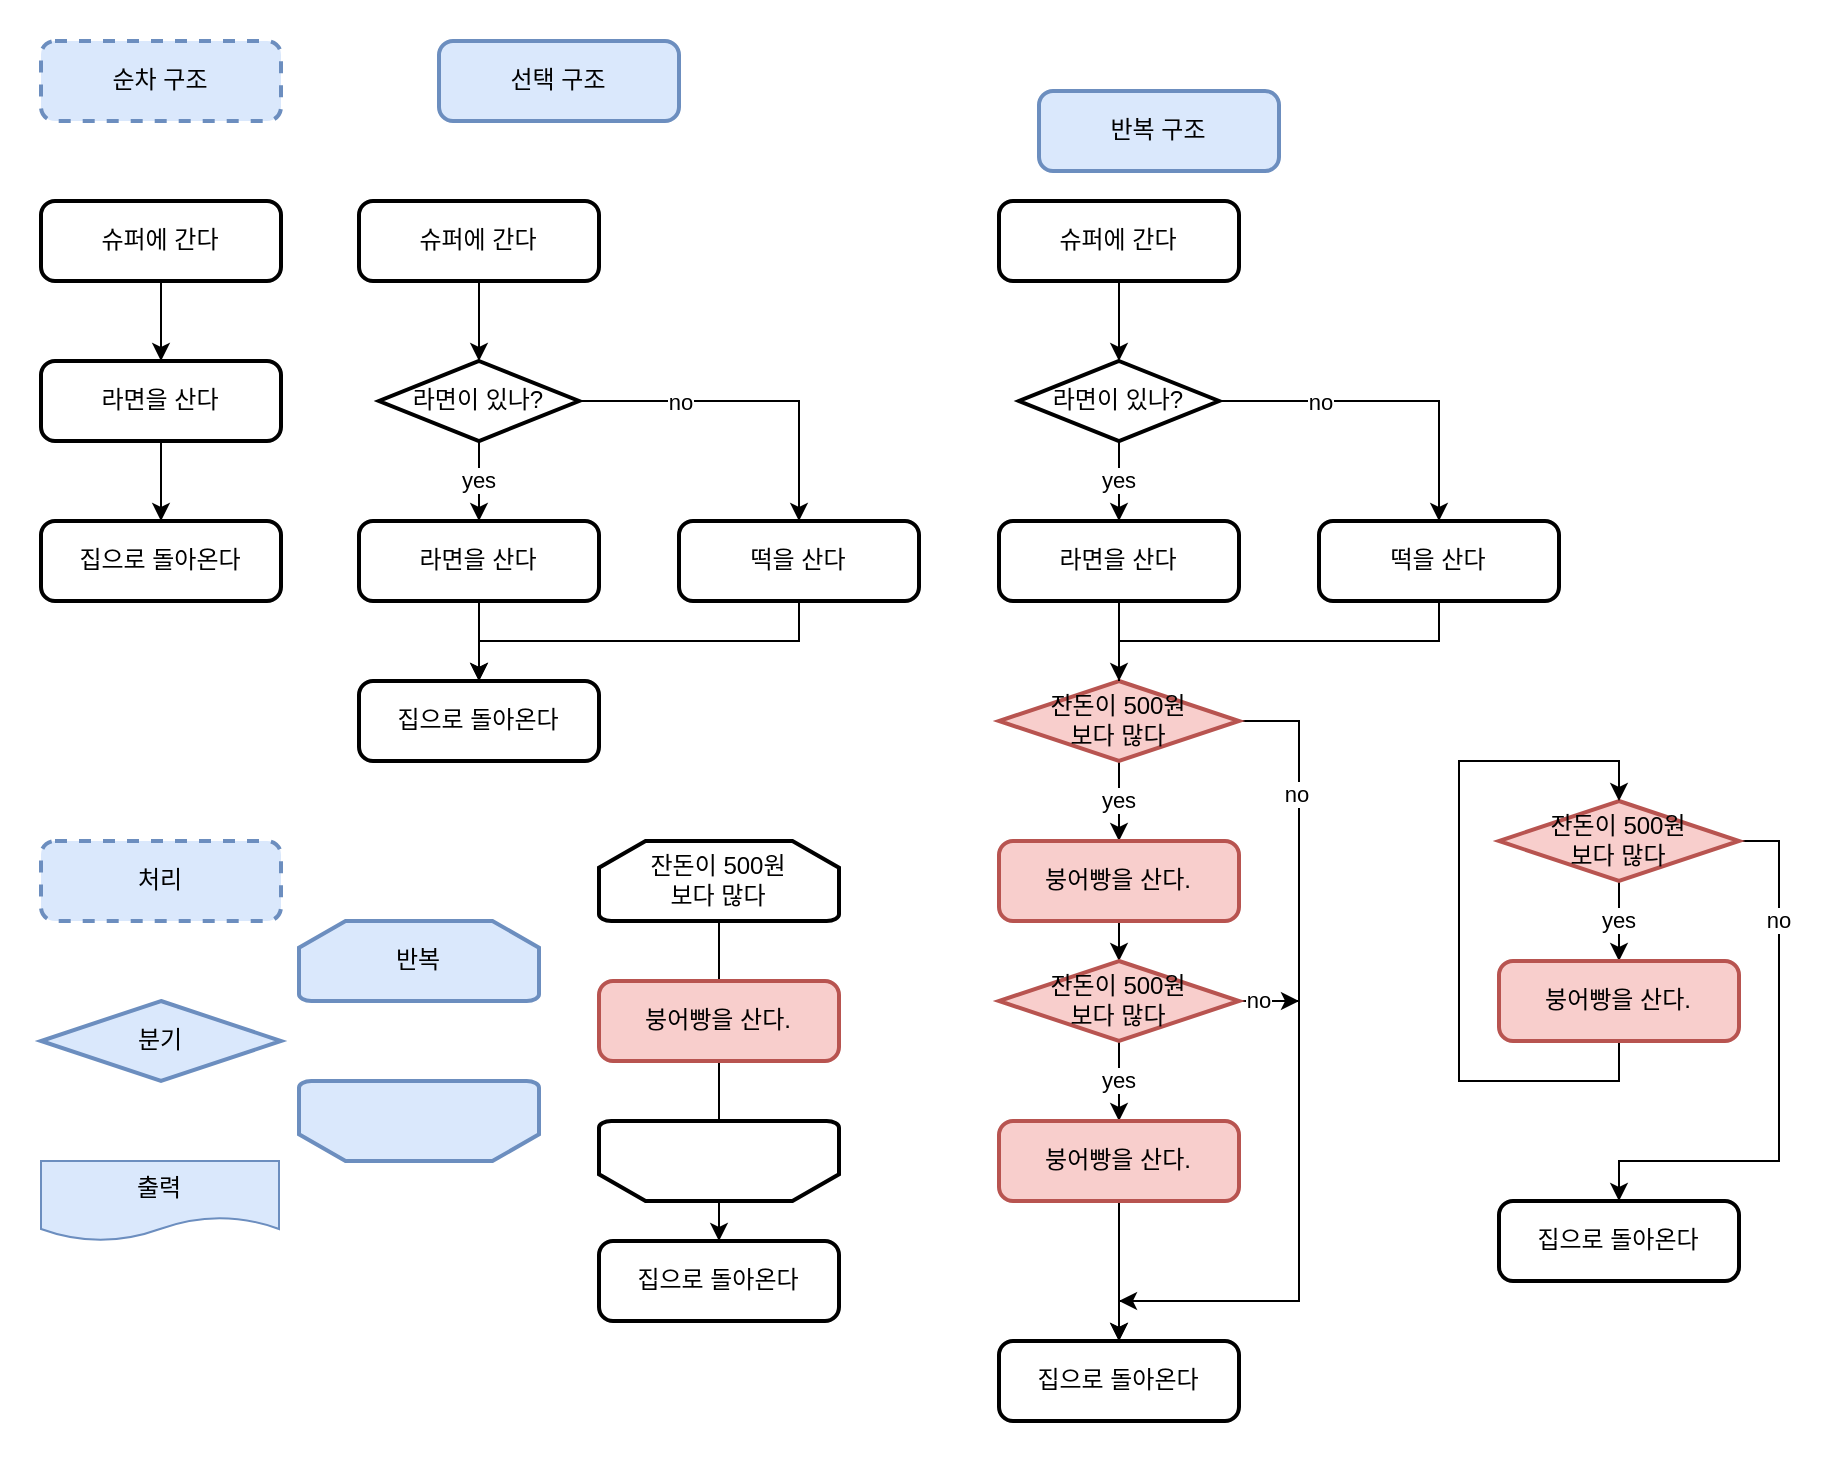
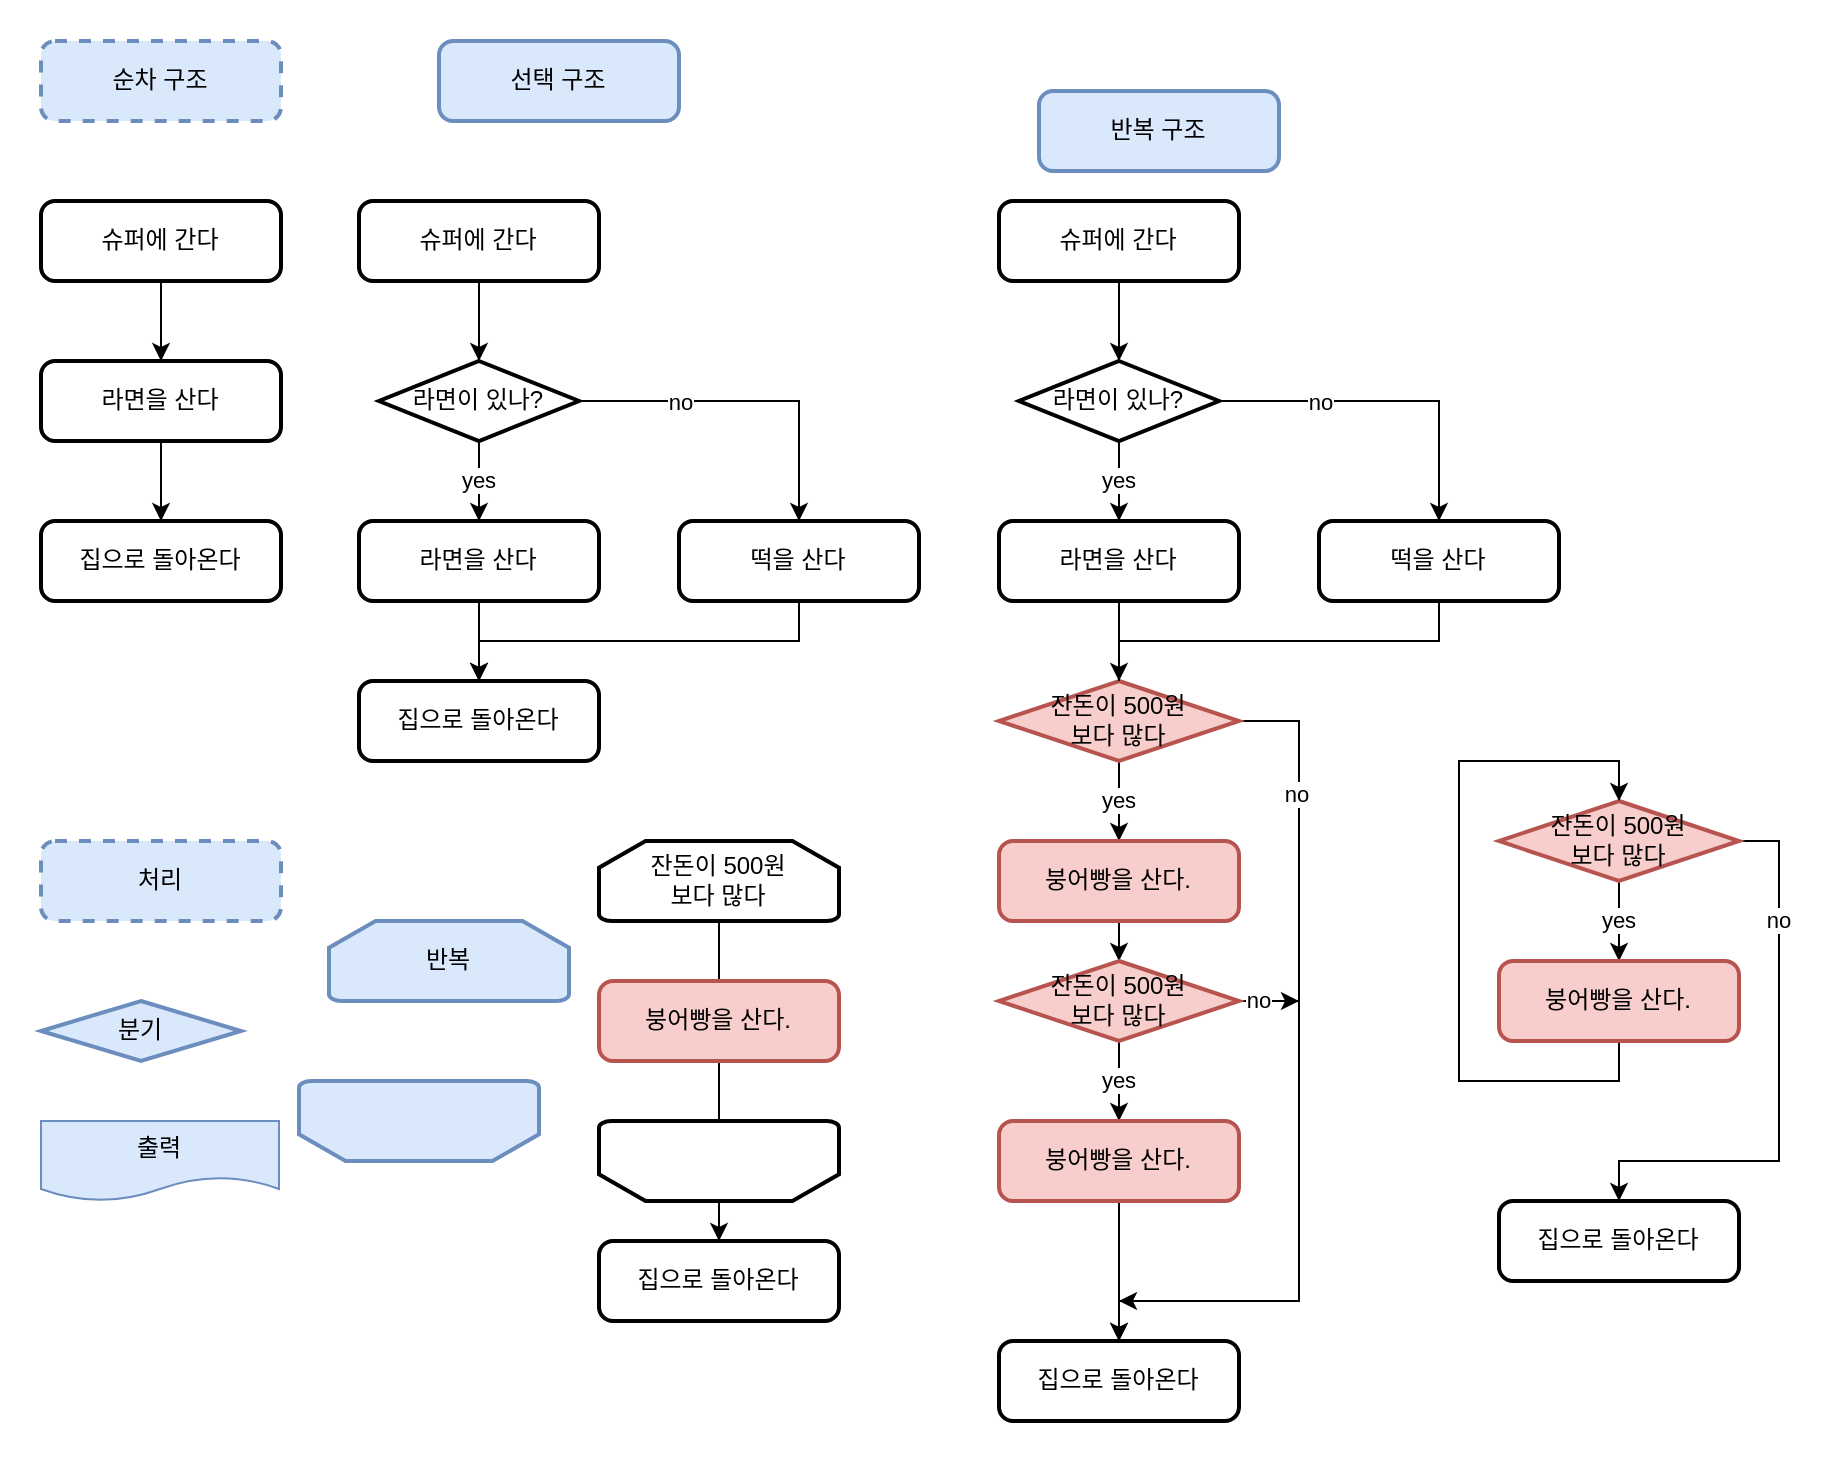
(419, 961) -> (449, 961)
(161, 1041) -> (141, 1031)
(160, 1201) -> (160, 1161)
